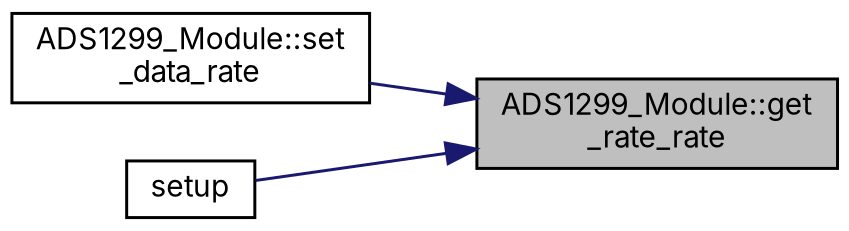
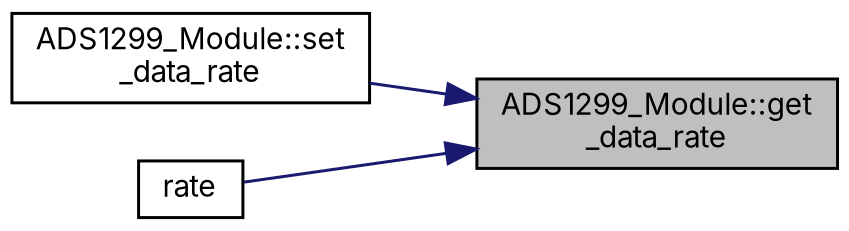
(657, 124) -> (657, 124)
(191, 189) -> (191, 189)
